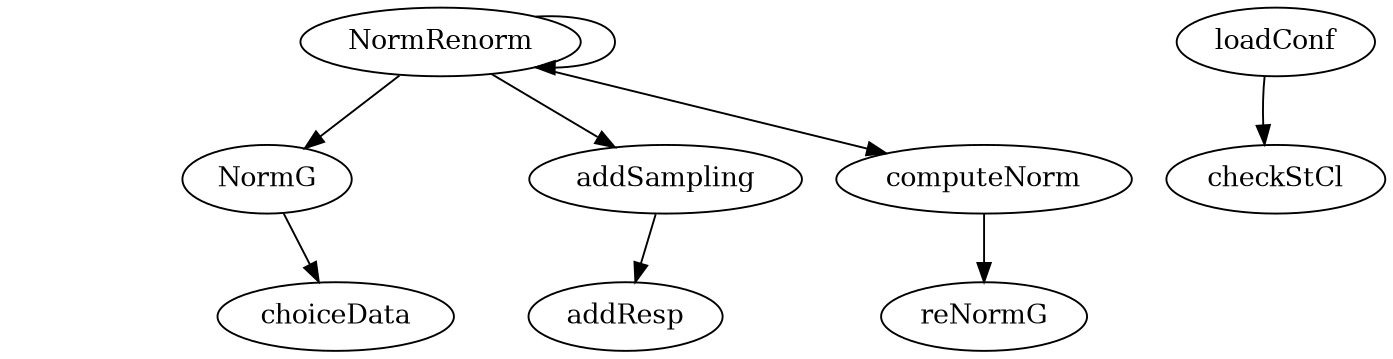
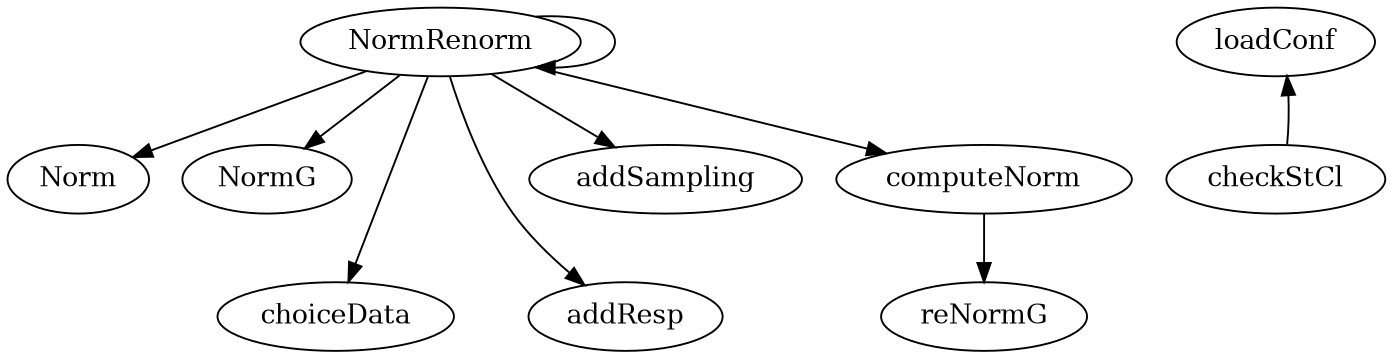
(1263, 101) -> (1289, 120)
none -> (78, 179)
(297, 239) -> (392, 170)
(648, 239) -> (495, 184)
